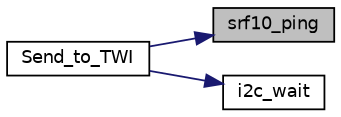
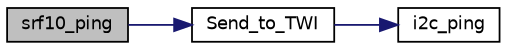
(173, 42) -> (151, 25)
(274, 92) -> (449, 25)
